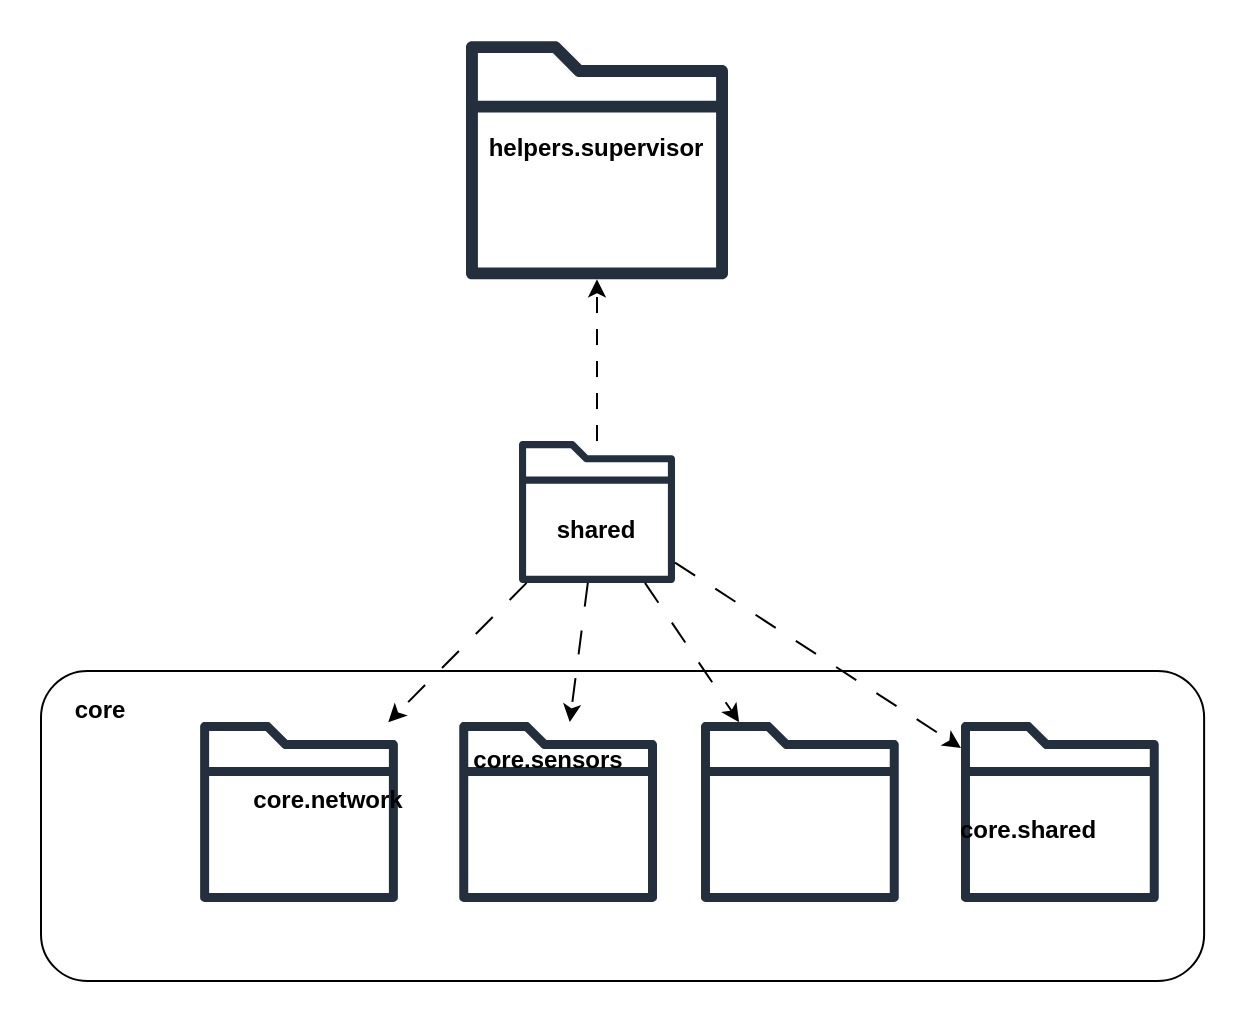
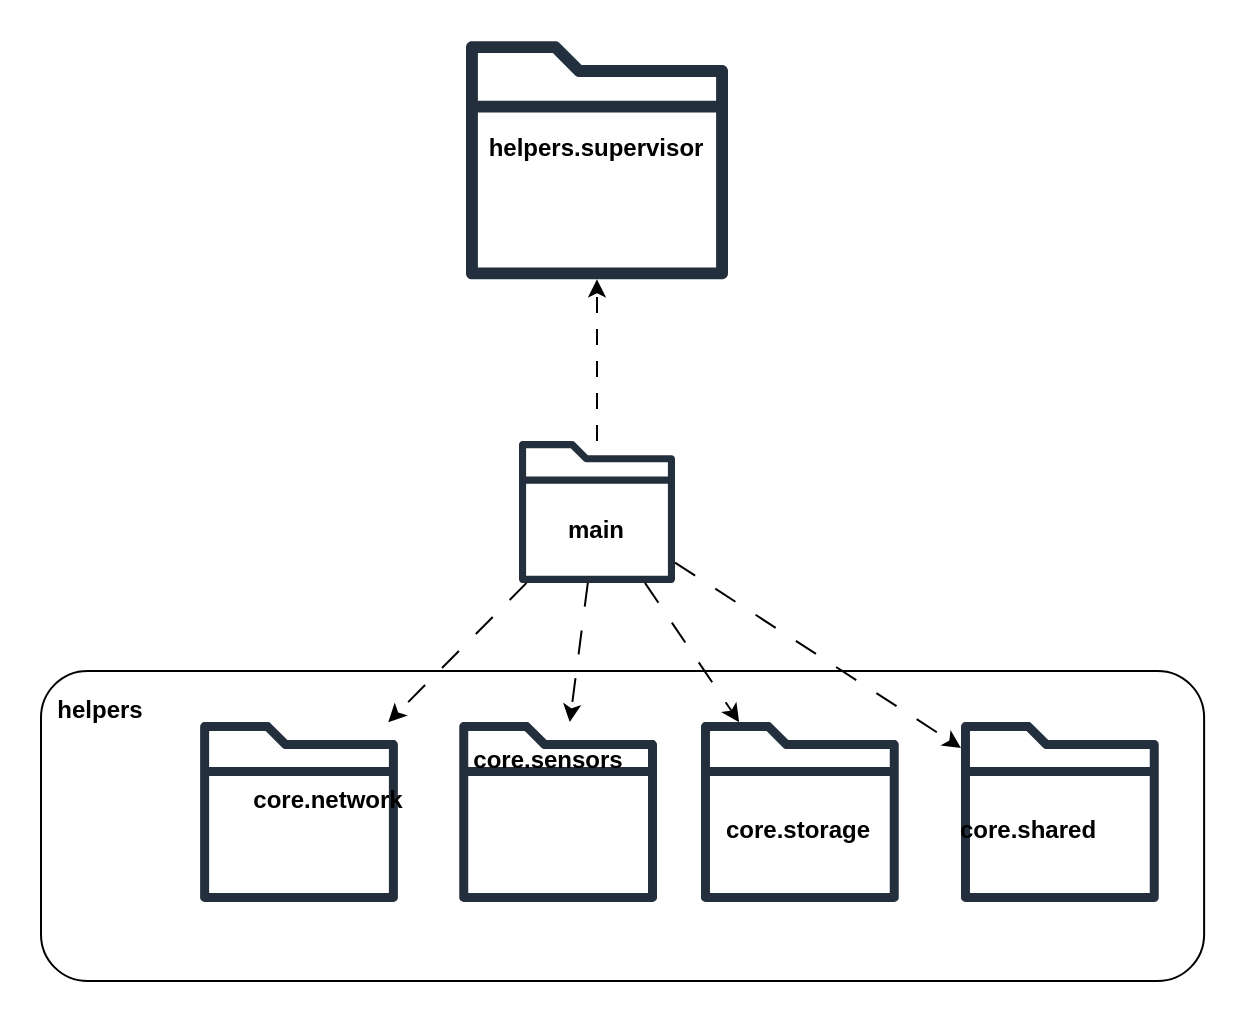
(597, 531) -> (597, 531)
(101, 711) -> (101, 711)
none -> (800, 831)
